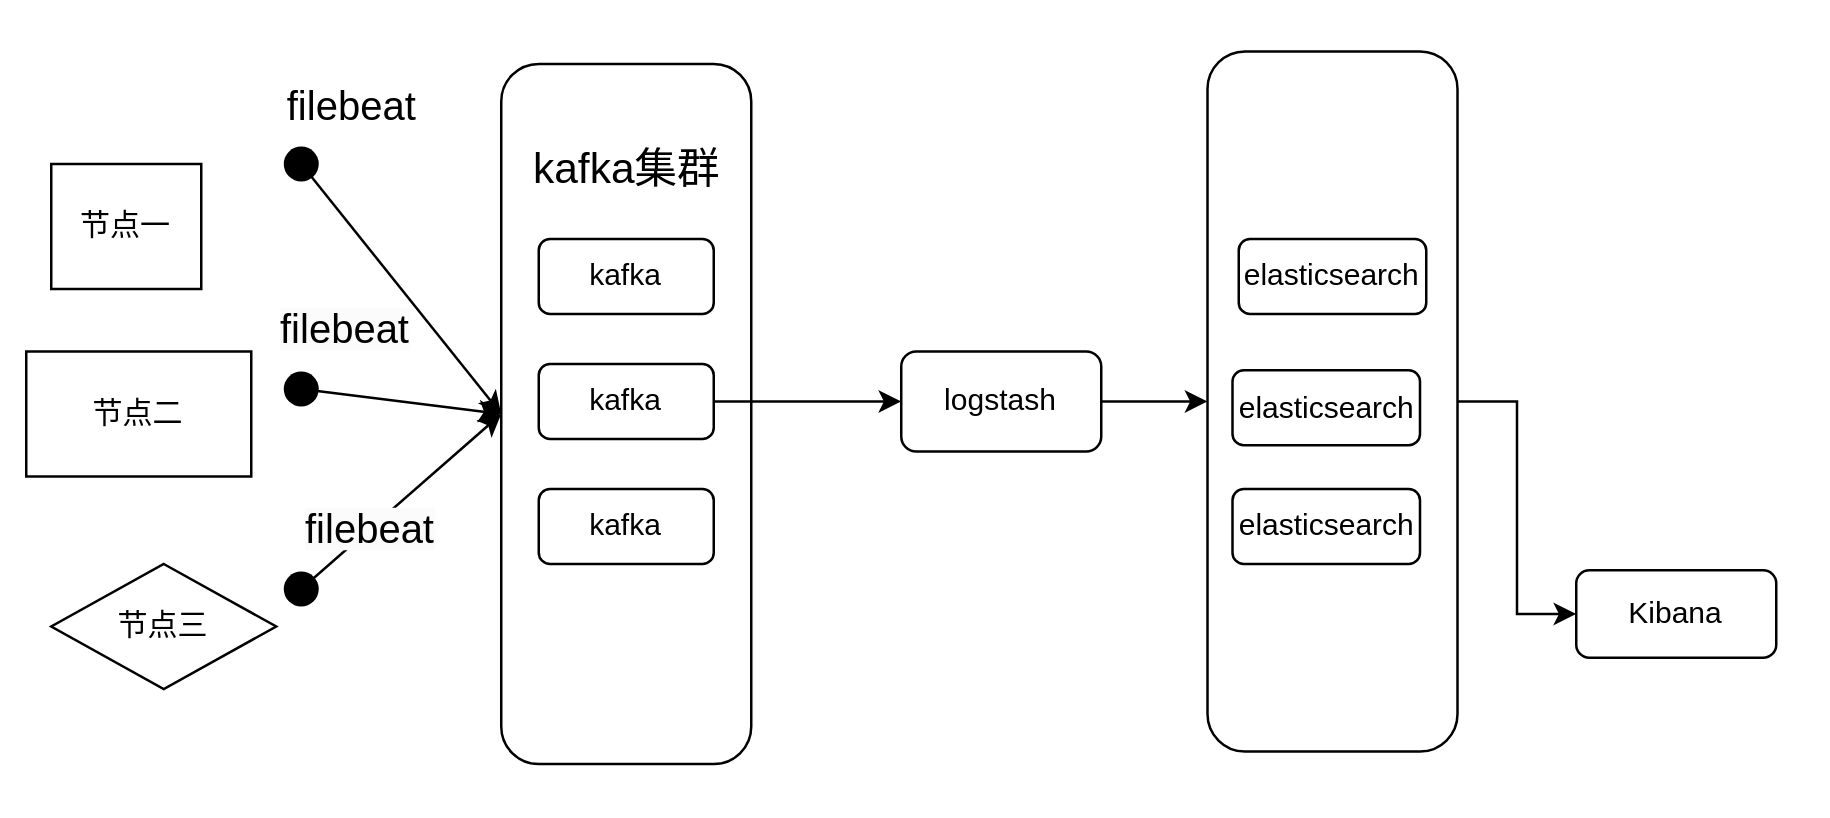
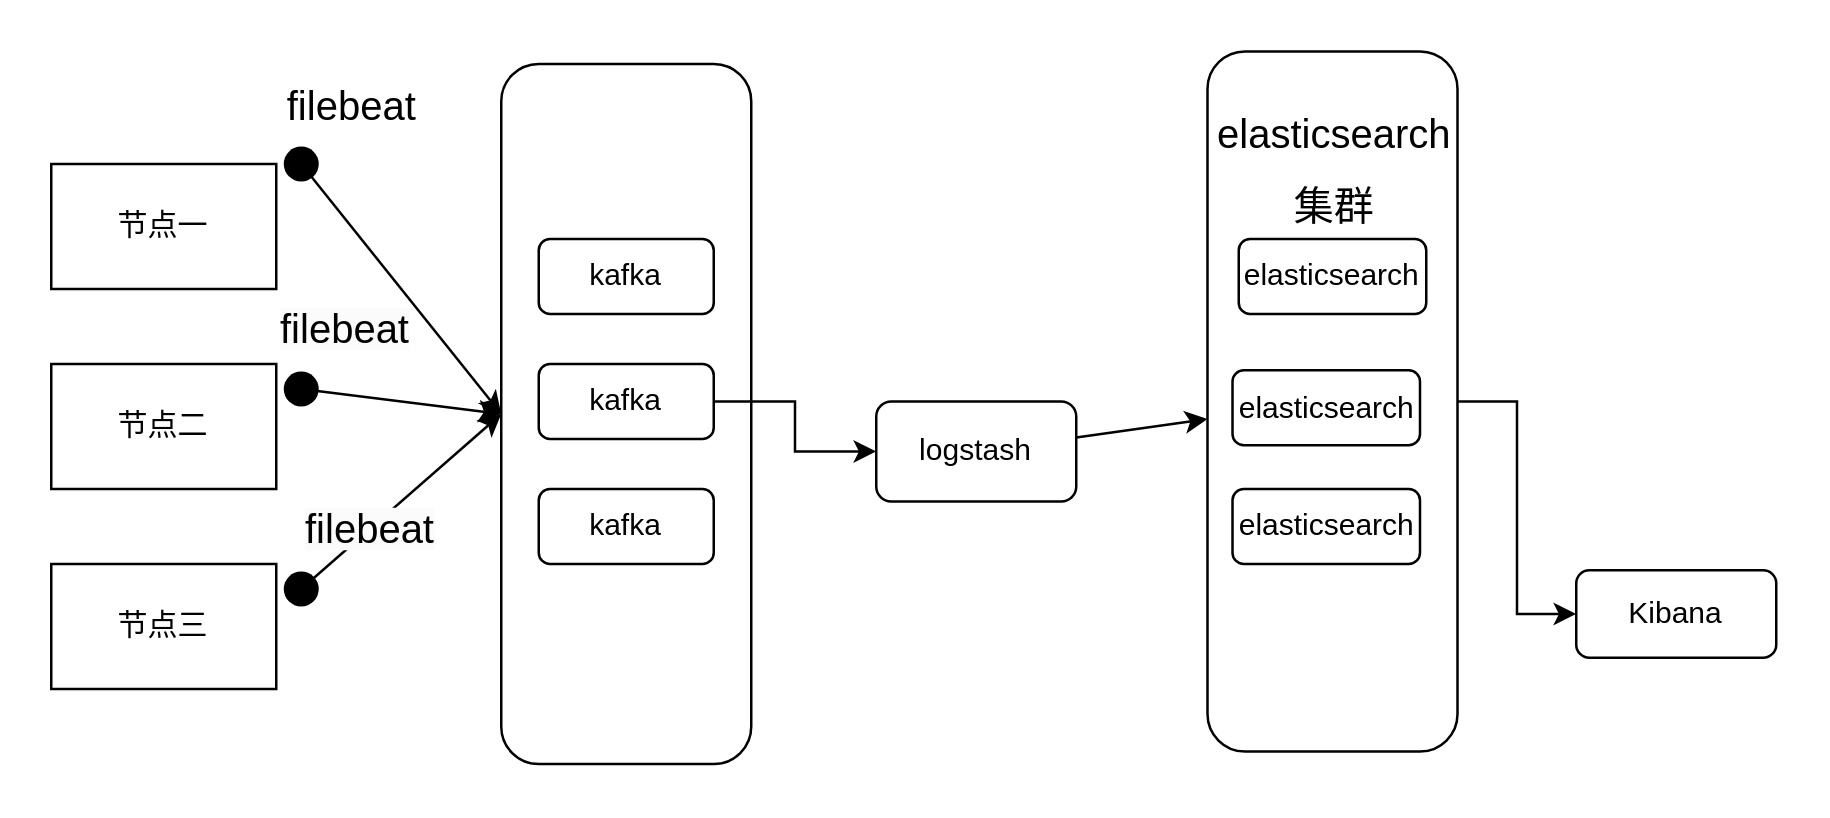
(626, 164) -> none
none -> (1334, 164)
(126, 226) -> (164, 226)
(1001, 401) -> (976, 451)
(139, 414) -> (164, 426)
(164, 626) -> (164, 626)
